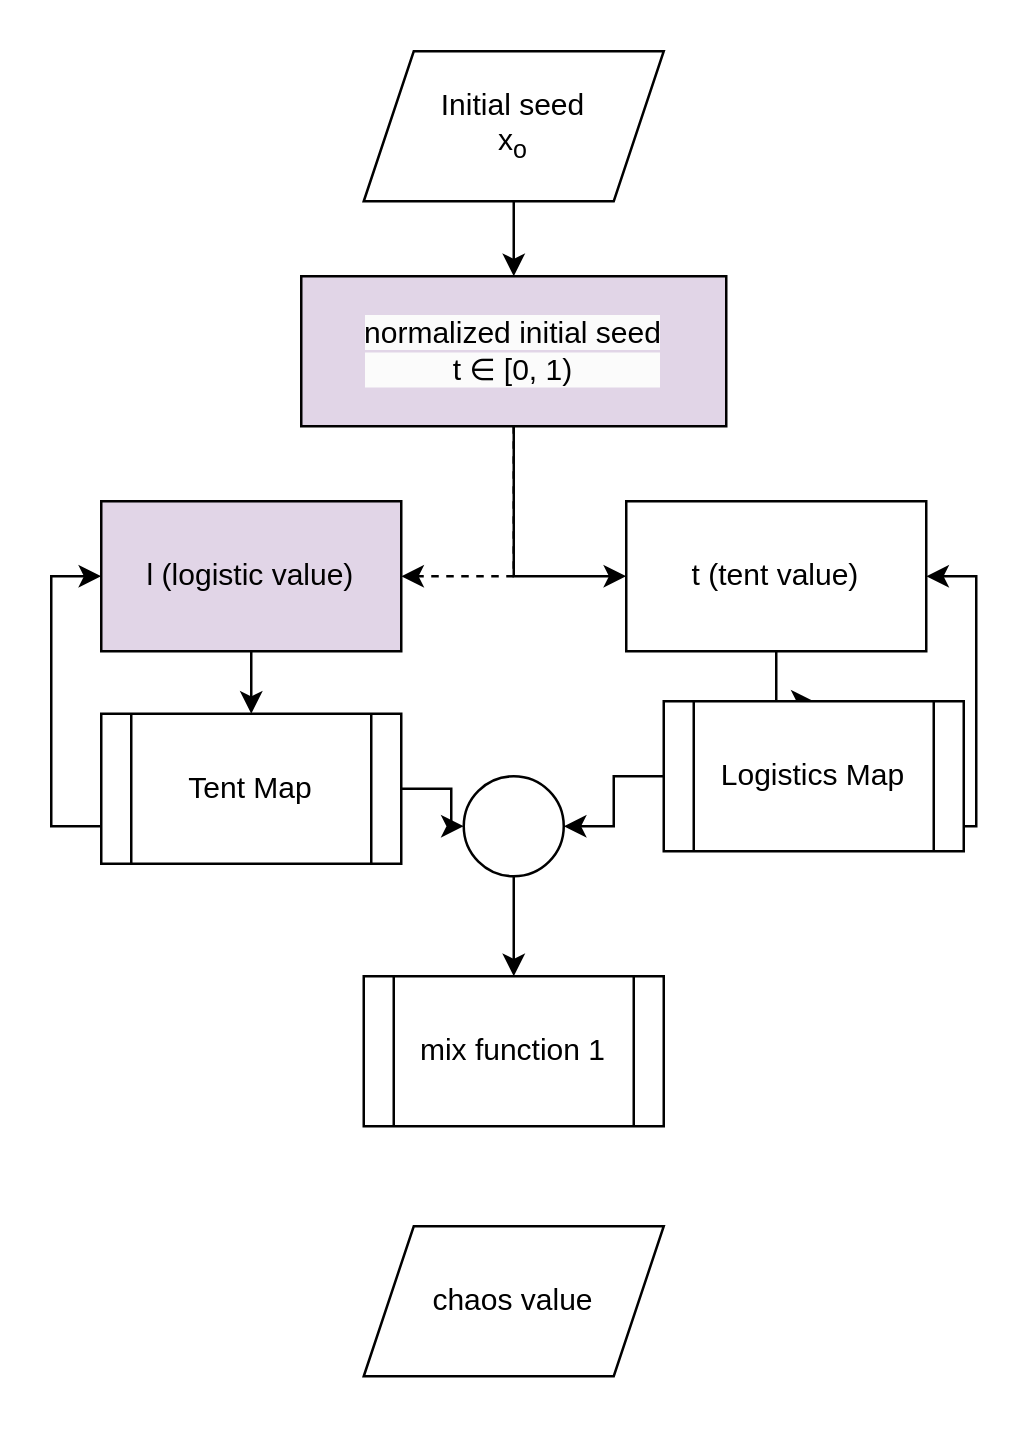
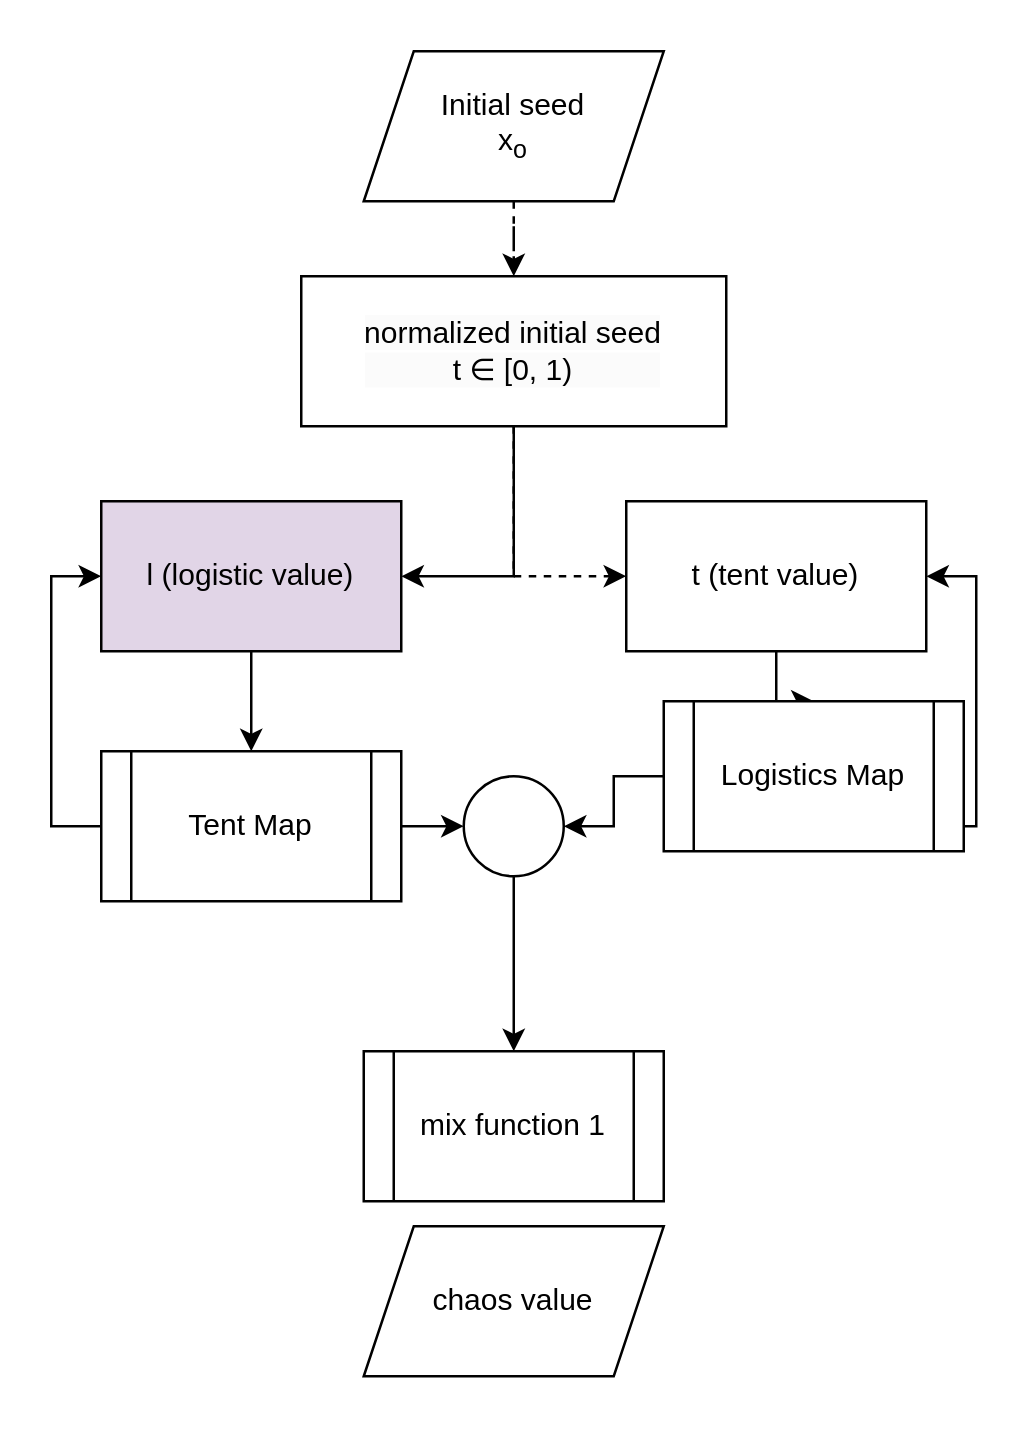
(514, 217) -> (514, 217)
(514, 351) -> (514, 351)
(462, 576) -> (462, 576)
(560, 576) -> (560, 576)
(251, 789) -> (251, 826)
(514, 1051) -> (514, 1126)
